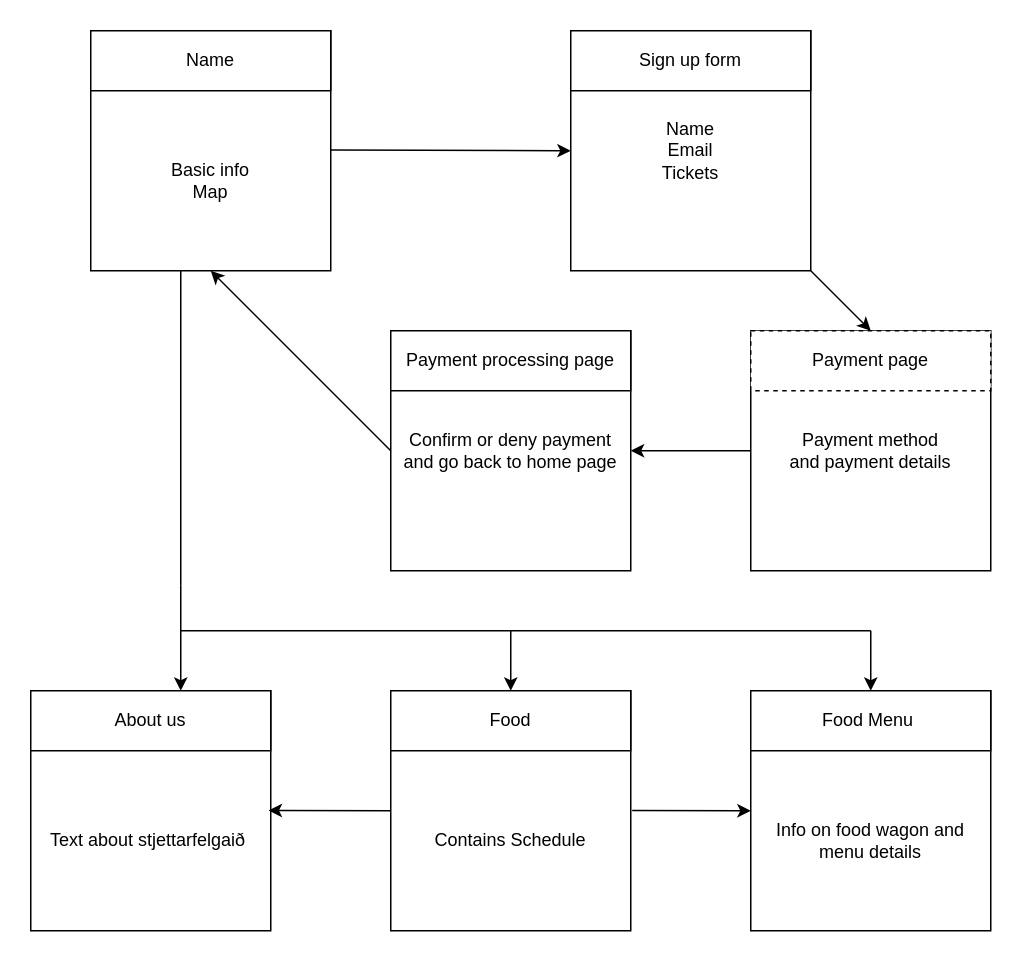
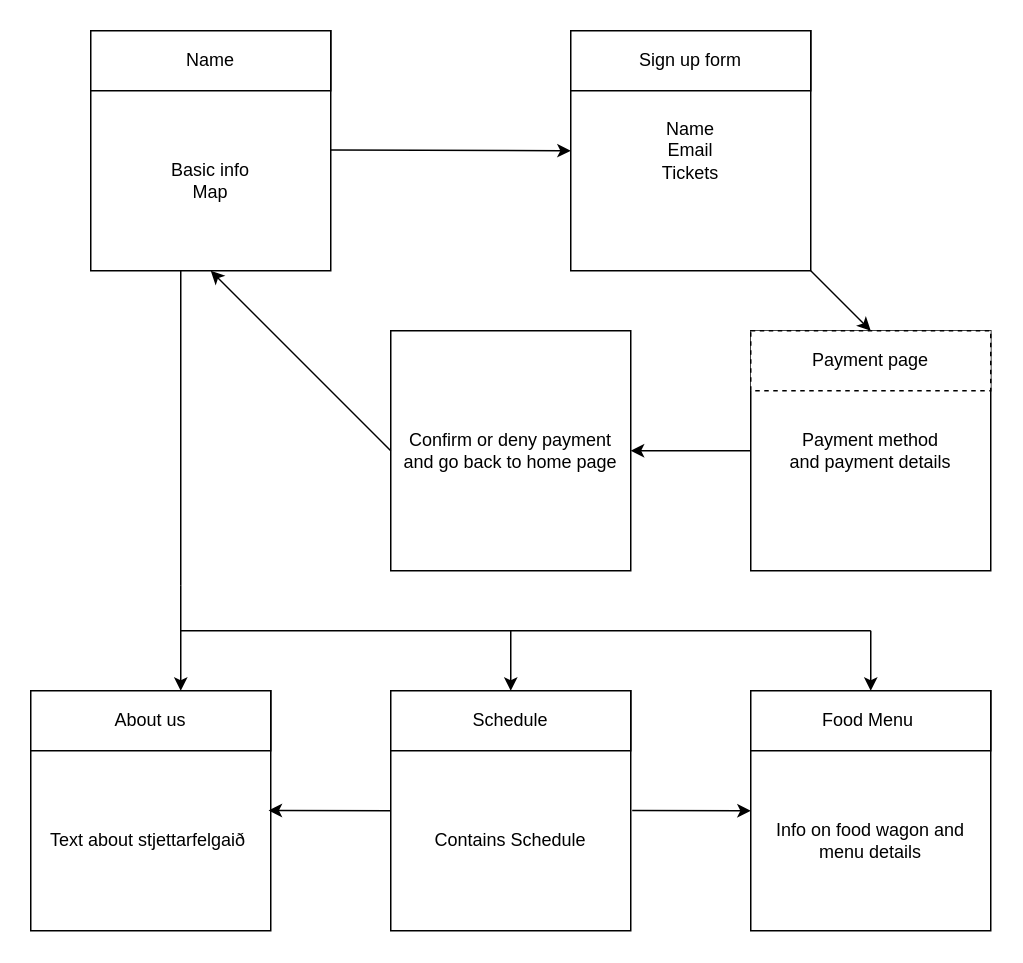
(511, 361) -> none
(511, 721) -> (511, 721)
